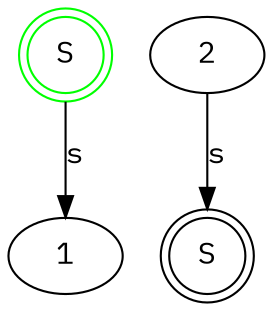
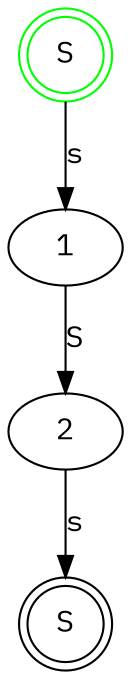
none -> (66, 329)
